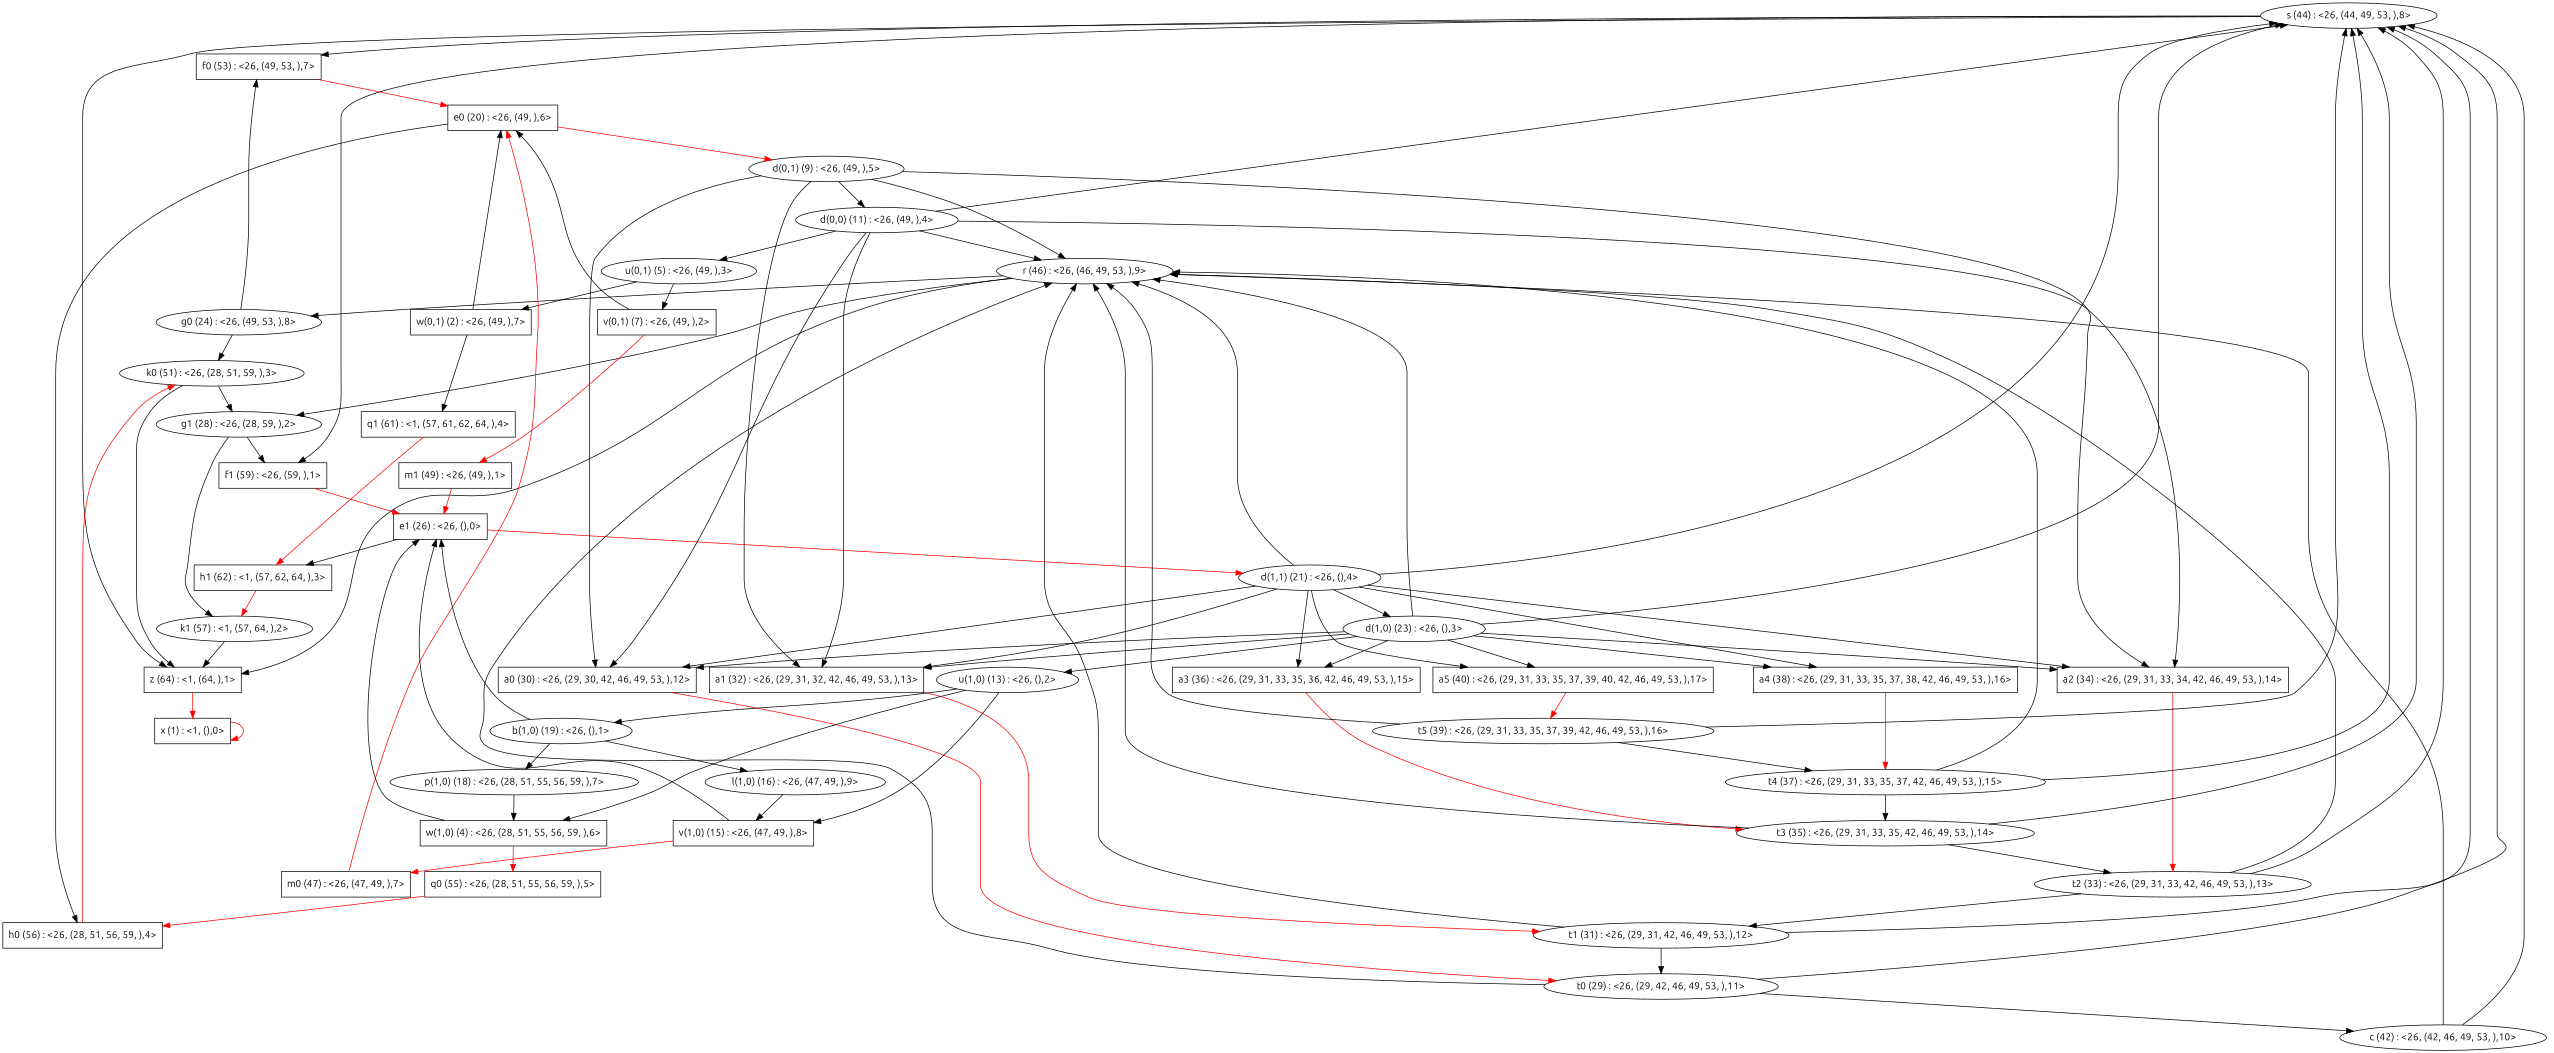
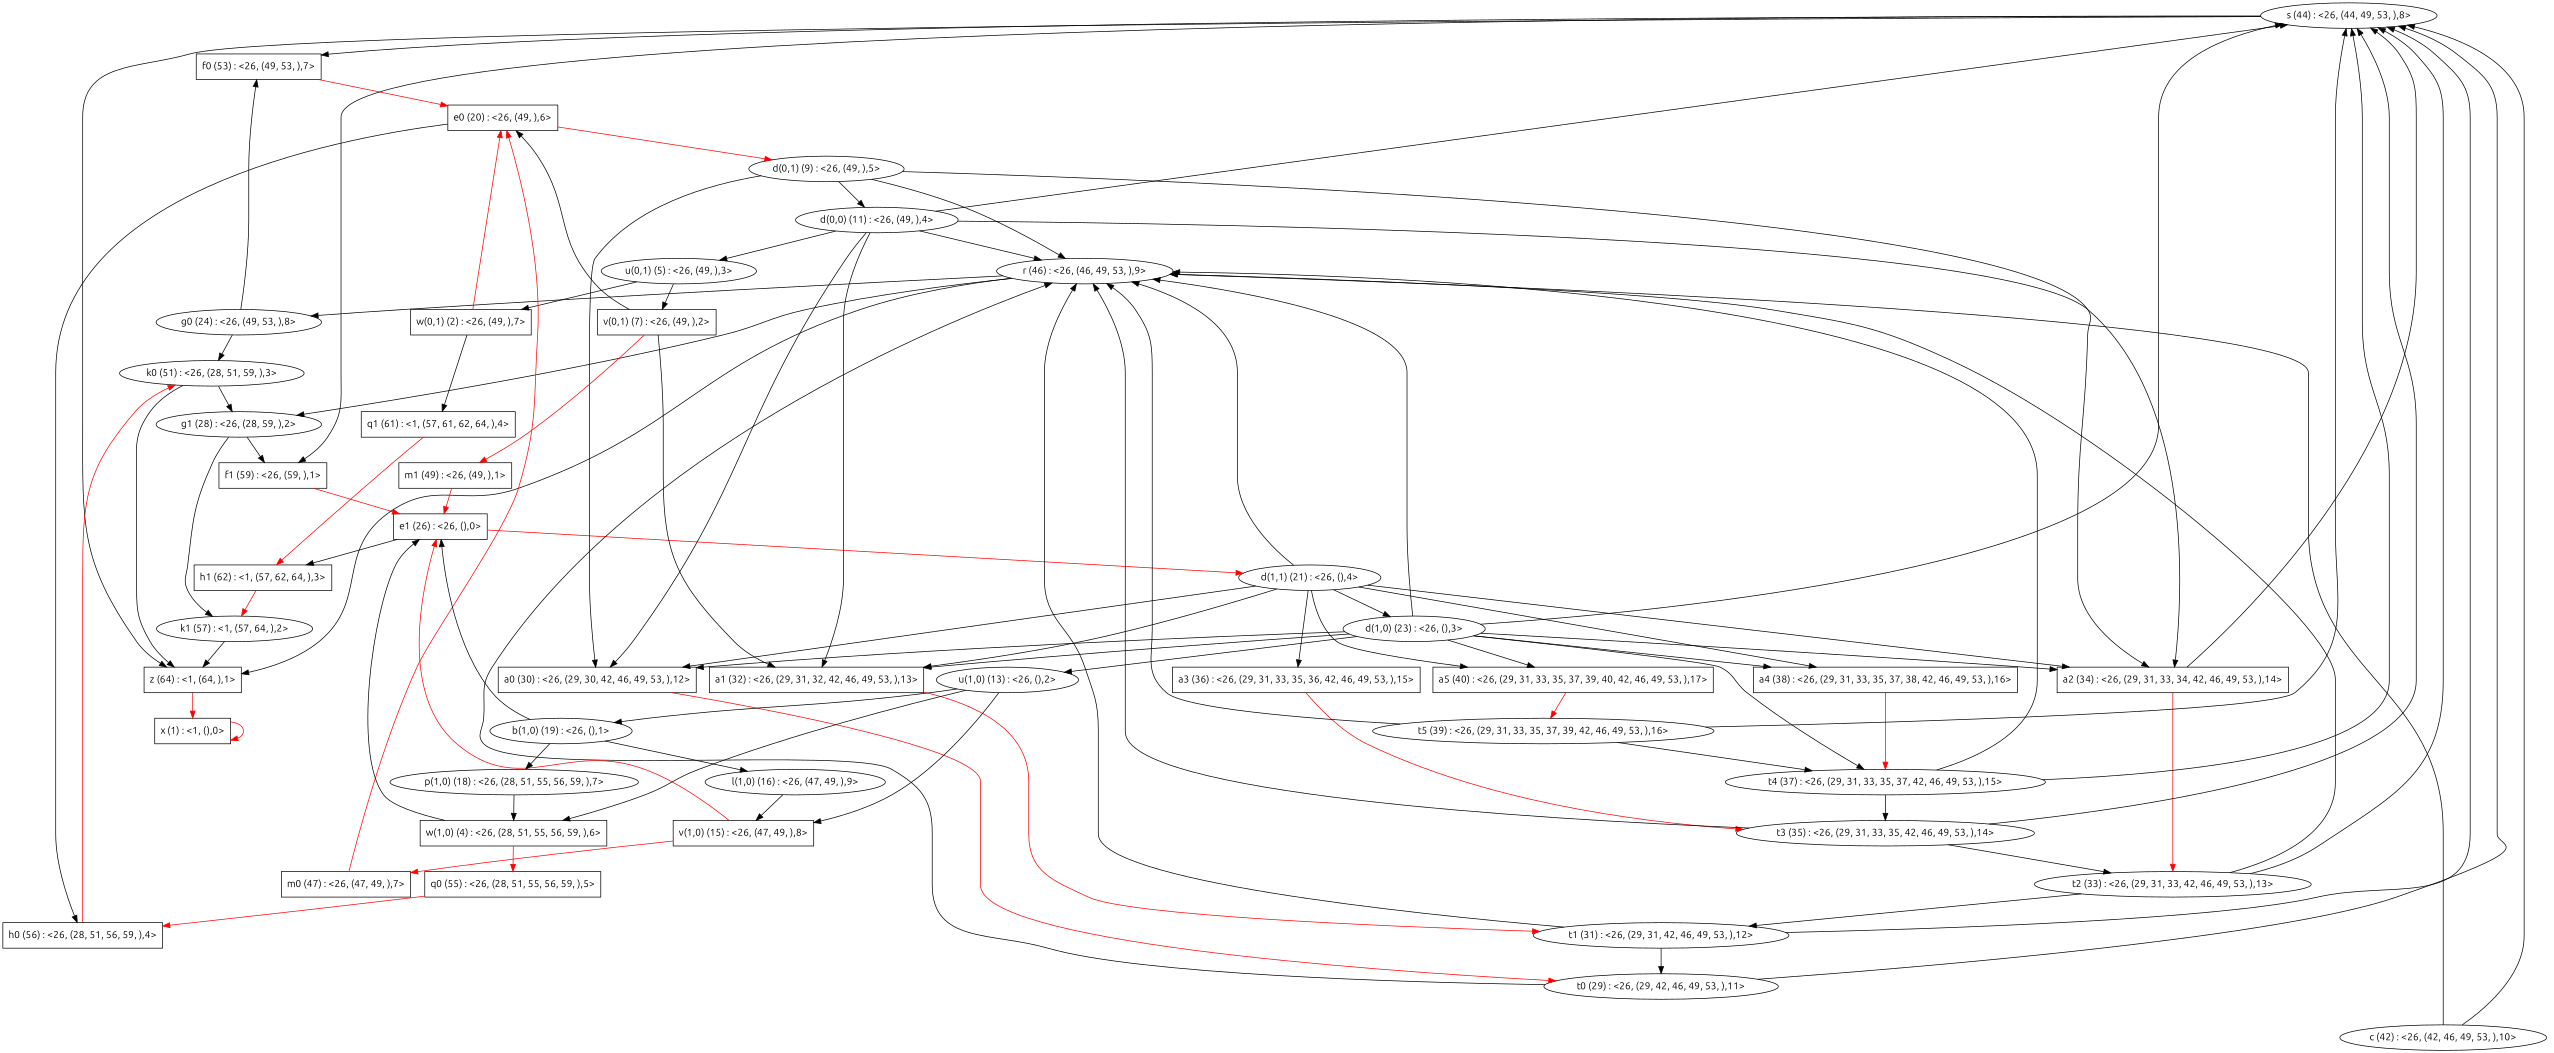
(486, 223) -> (486, 223)
(749, 424) -> (666, 519)
(1942, 435) -> (2396, 377)
(1357, 654) -> (1713, 665)
(494, 764) -> (494, 764)
(2053, 1012) -> none
